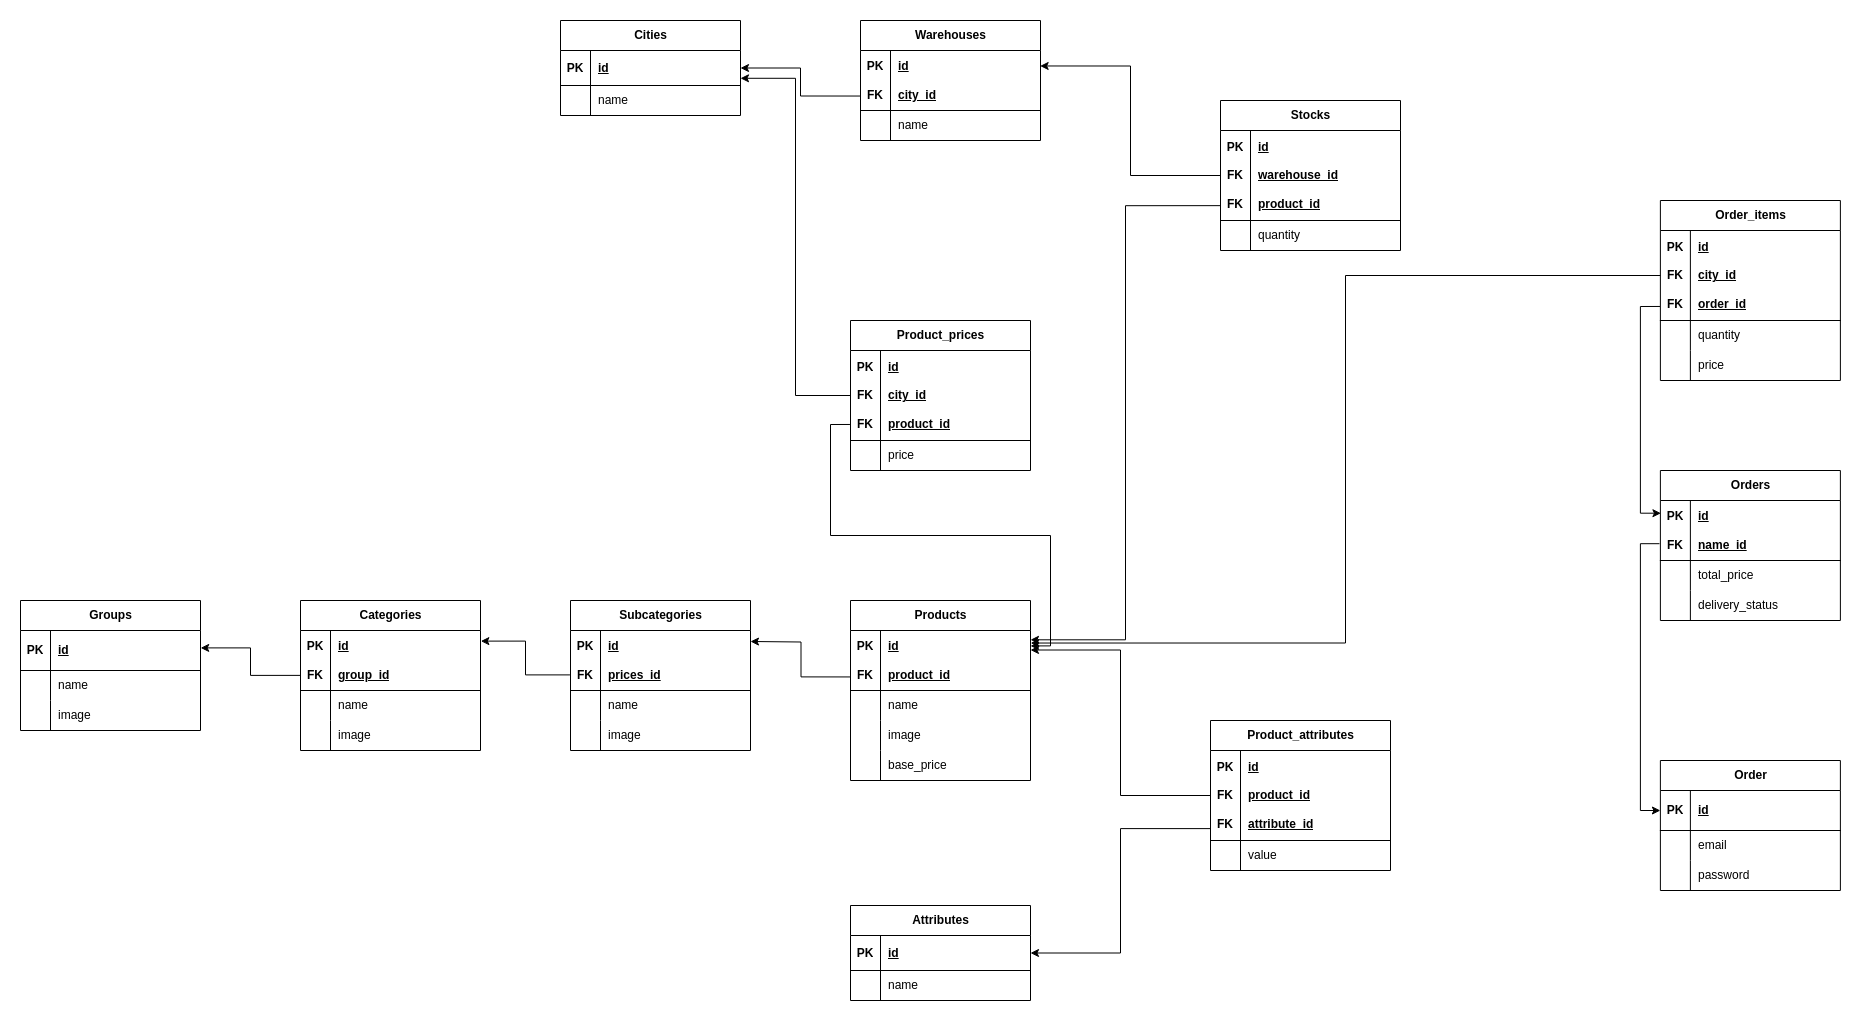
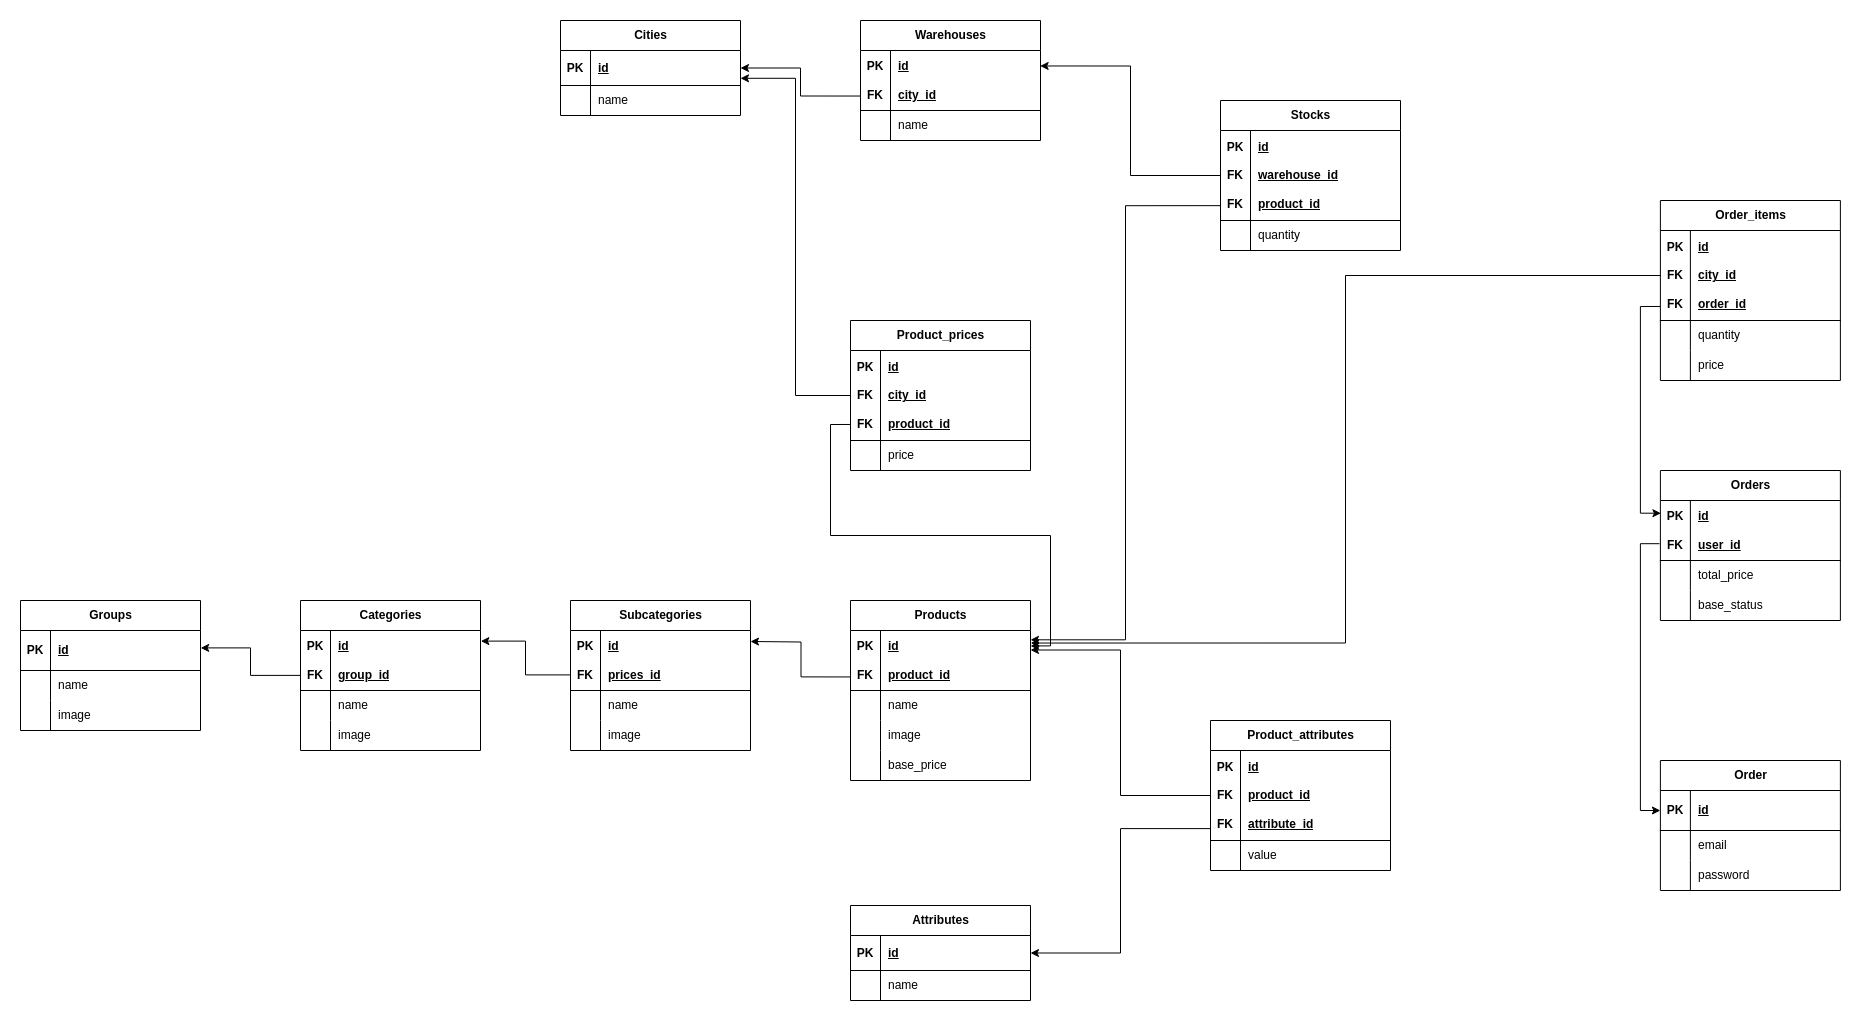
(1720, 531) -> (1720, 531)
(1746, 606) -> (1735, 606)
